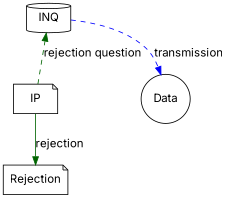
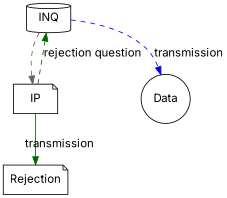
none -> (32, 54)
(60, 144) -> (60, 144)
